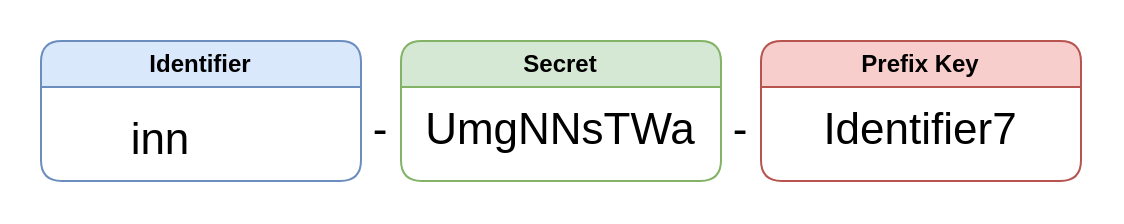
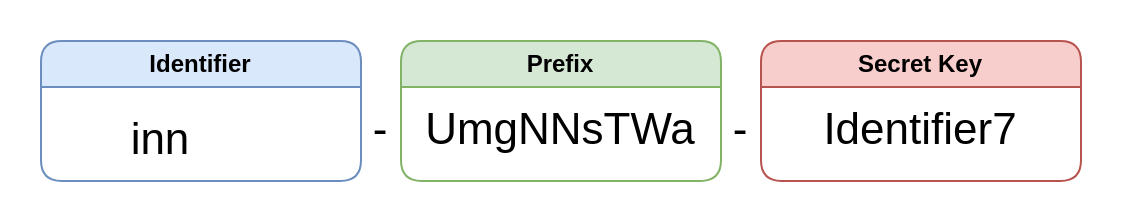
(561, 65) -> (561, 65)
(921, 65) -> (921, 65)
